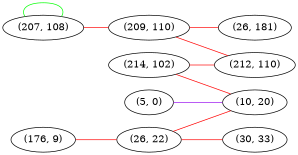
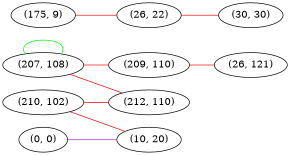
(255, 28) -> (251, 65)
(202, 46) -> (96, 84)
(149, 65) -> (43, 102)
(149, 102) -> (43, 140)
(202, 121) -> none
(43, 140) -> (43, 15)
(255, 140) -> (251, 15)
